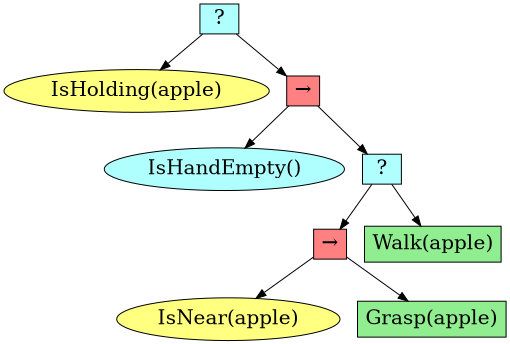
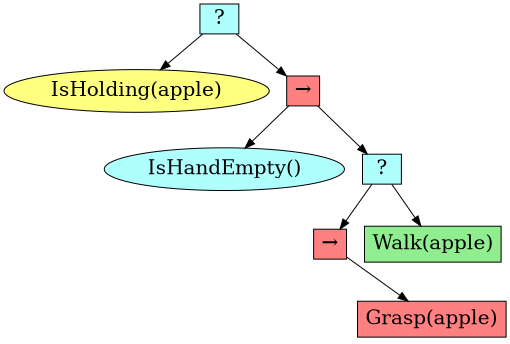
(228, 319) -> none
(432, 319) -> (432, 319)
